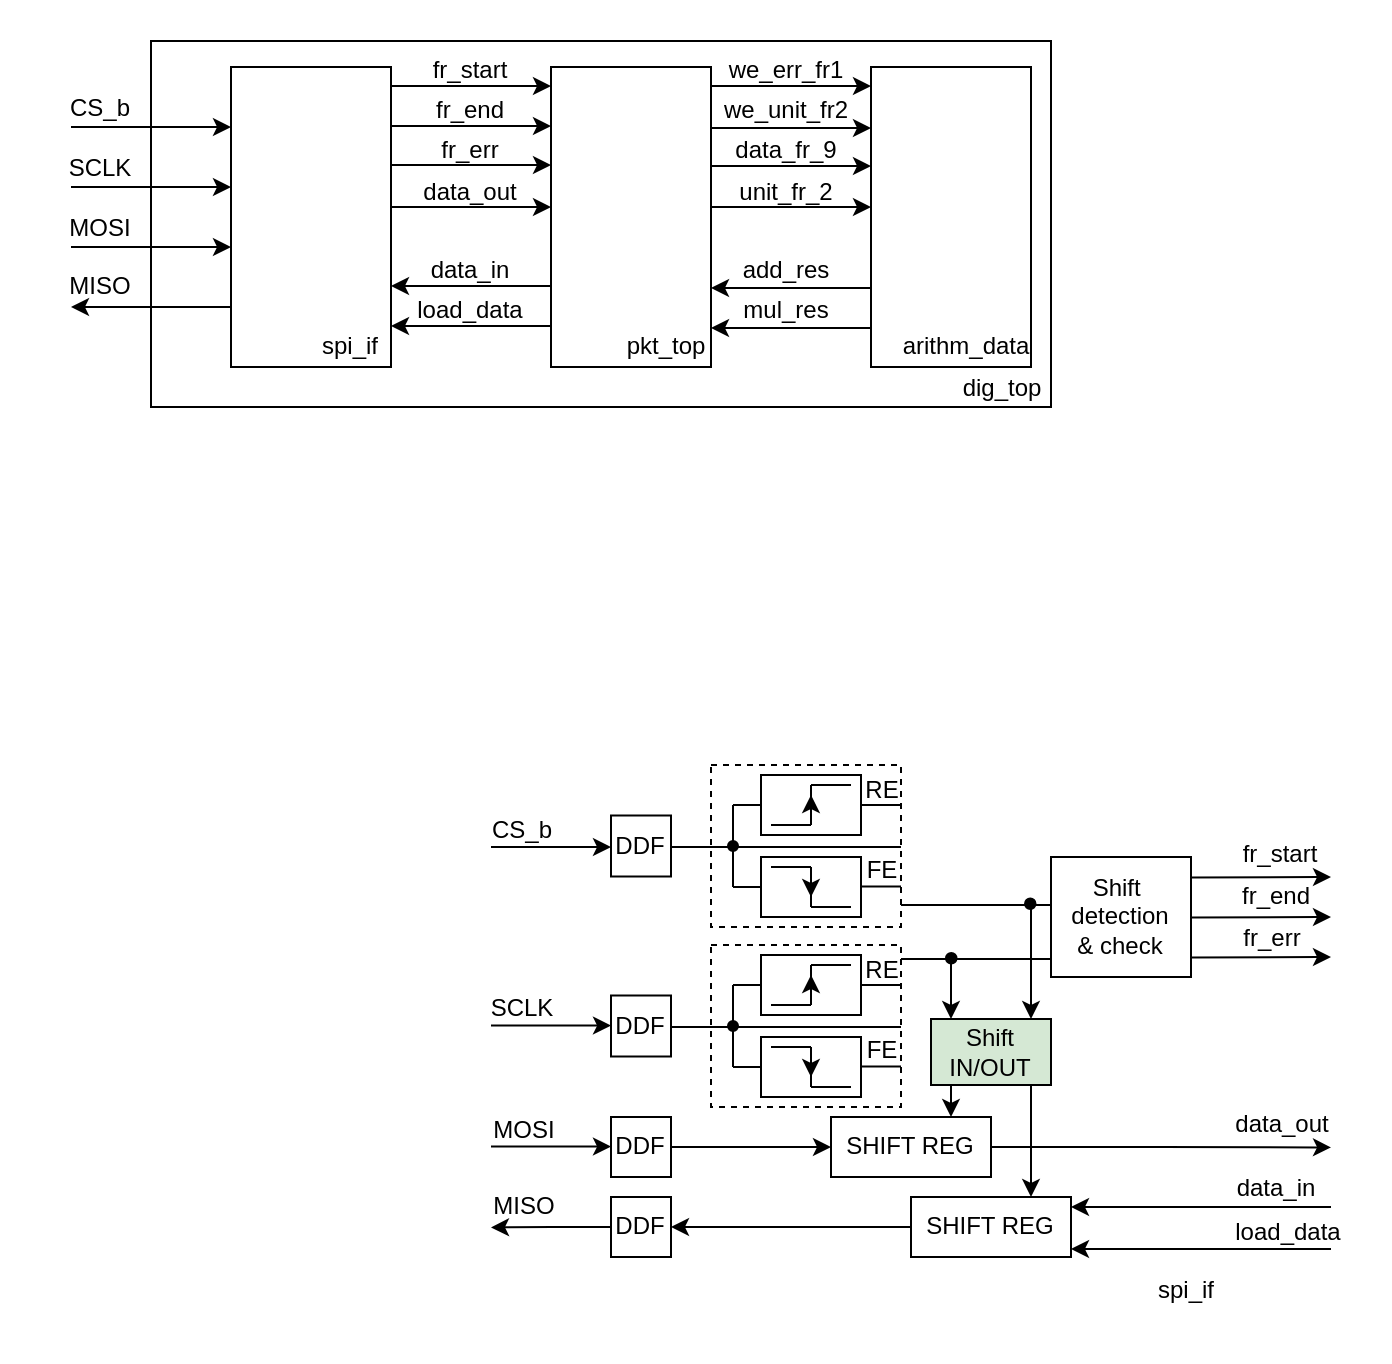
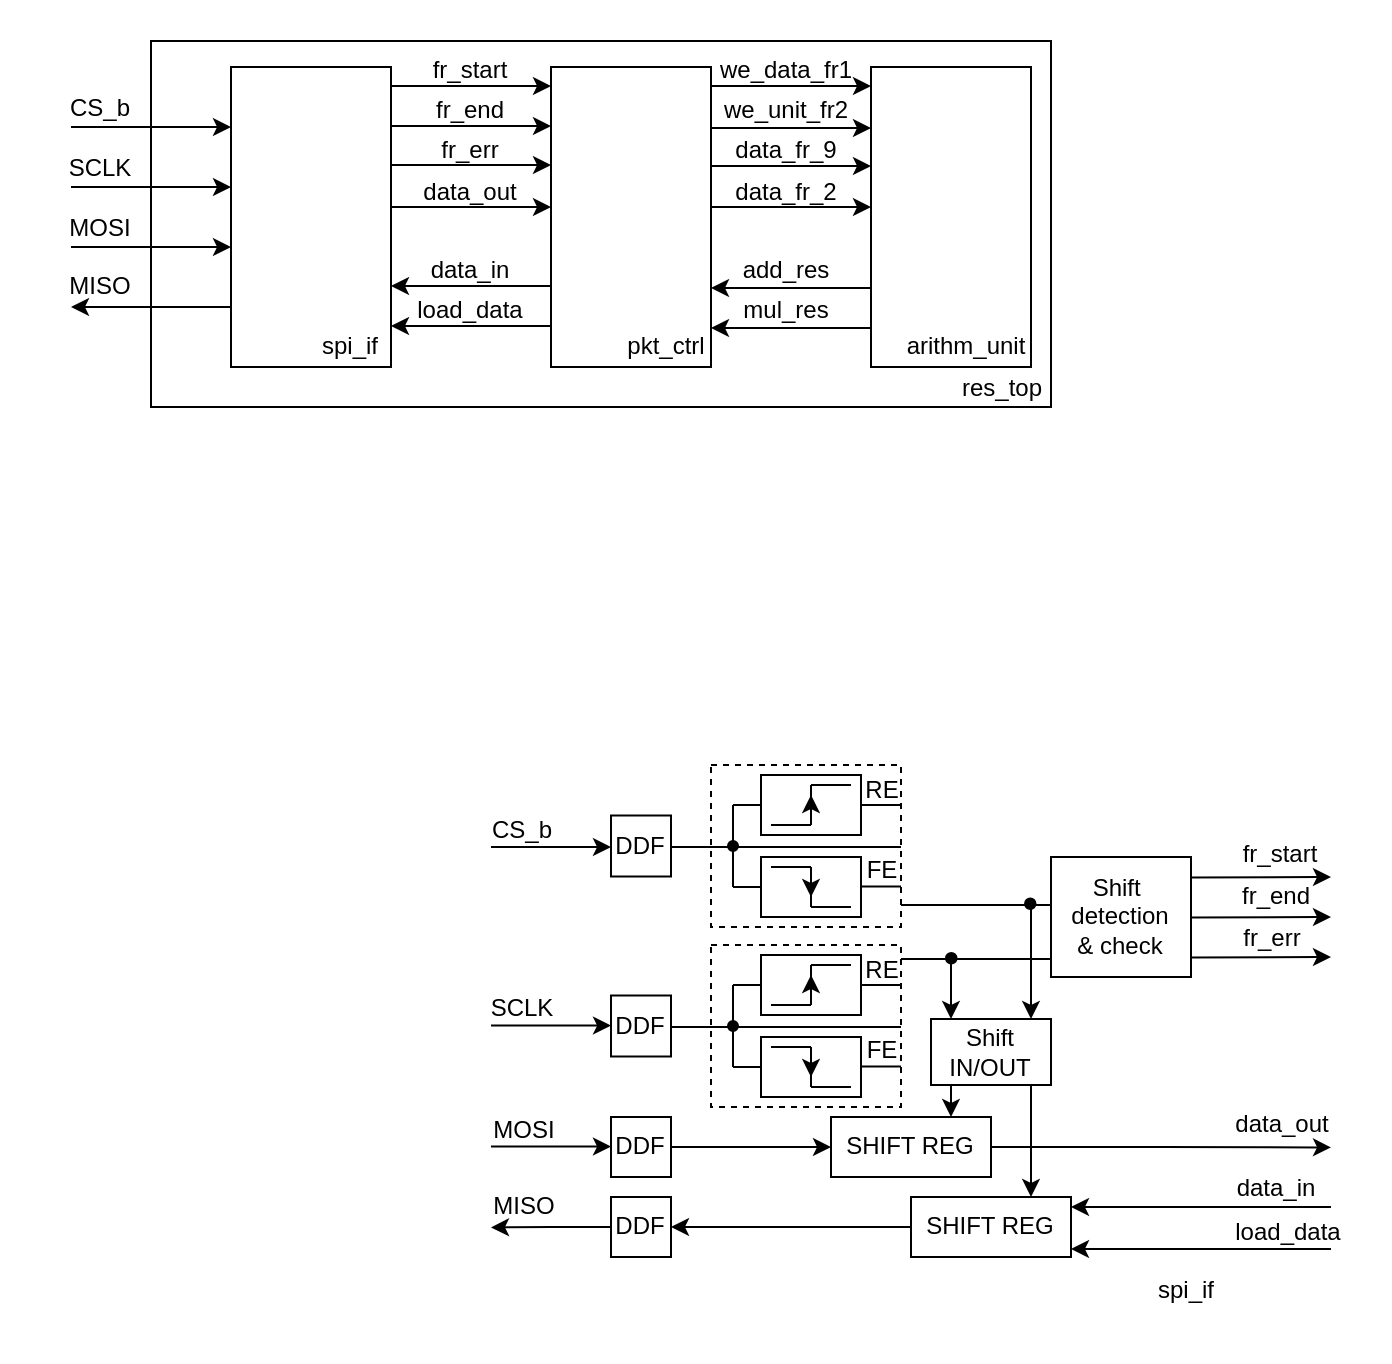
(787, 71) -> (787, 71)
(787, 193) -> (787, 193)
(667, 347) -> (667, 347)
(967, 347) -> (967, 347)
(1003, 389) -> (1003, 389)
(991, 1052) -> (991, 1052)
